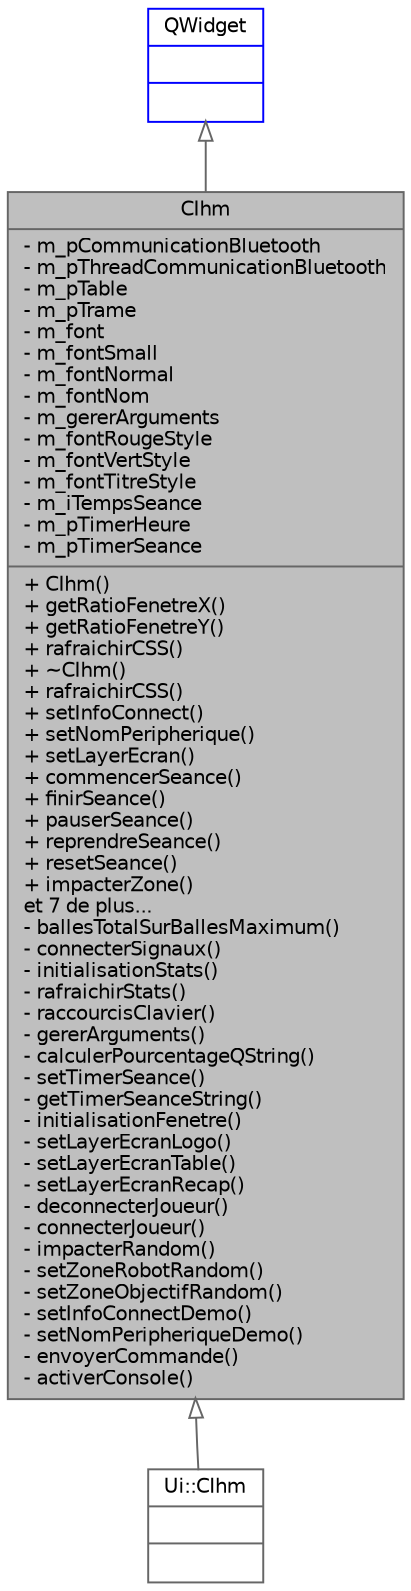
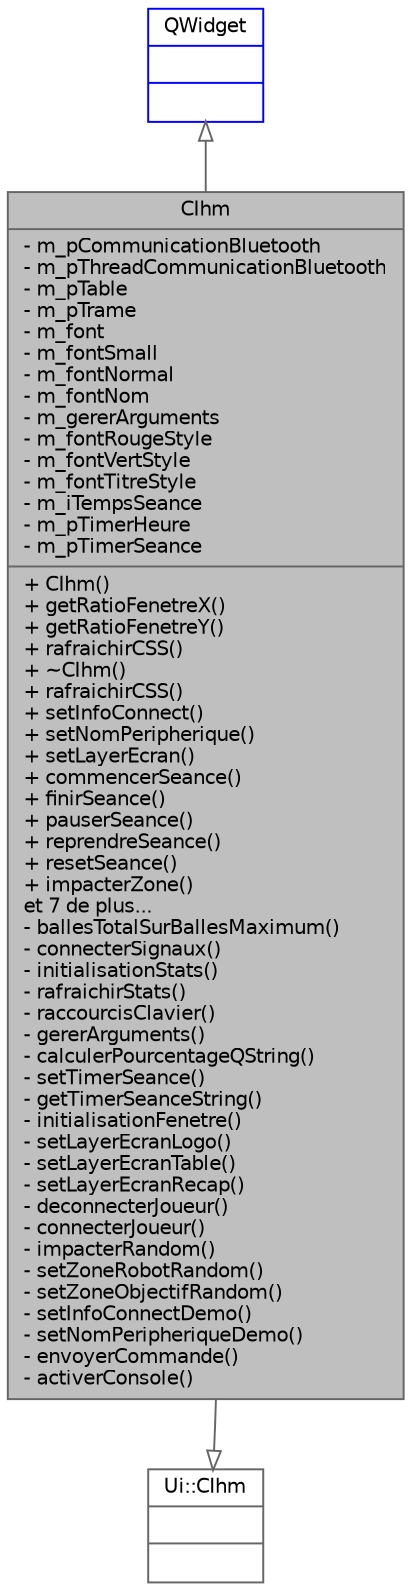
(197, 1444) -> (215, 1424)
